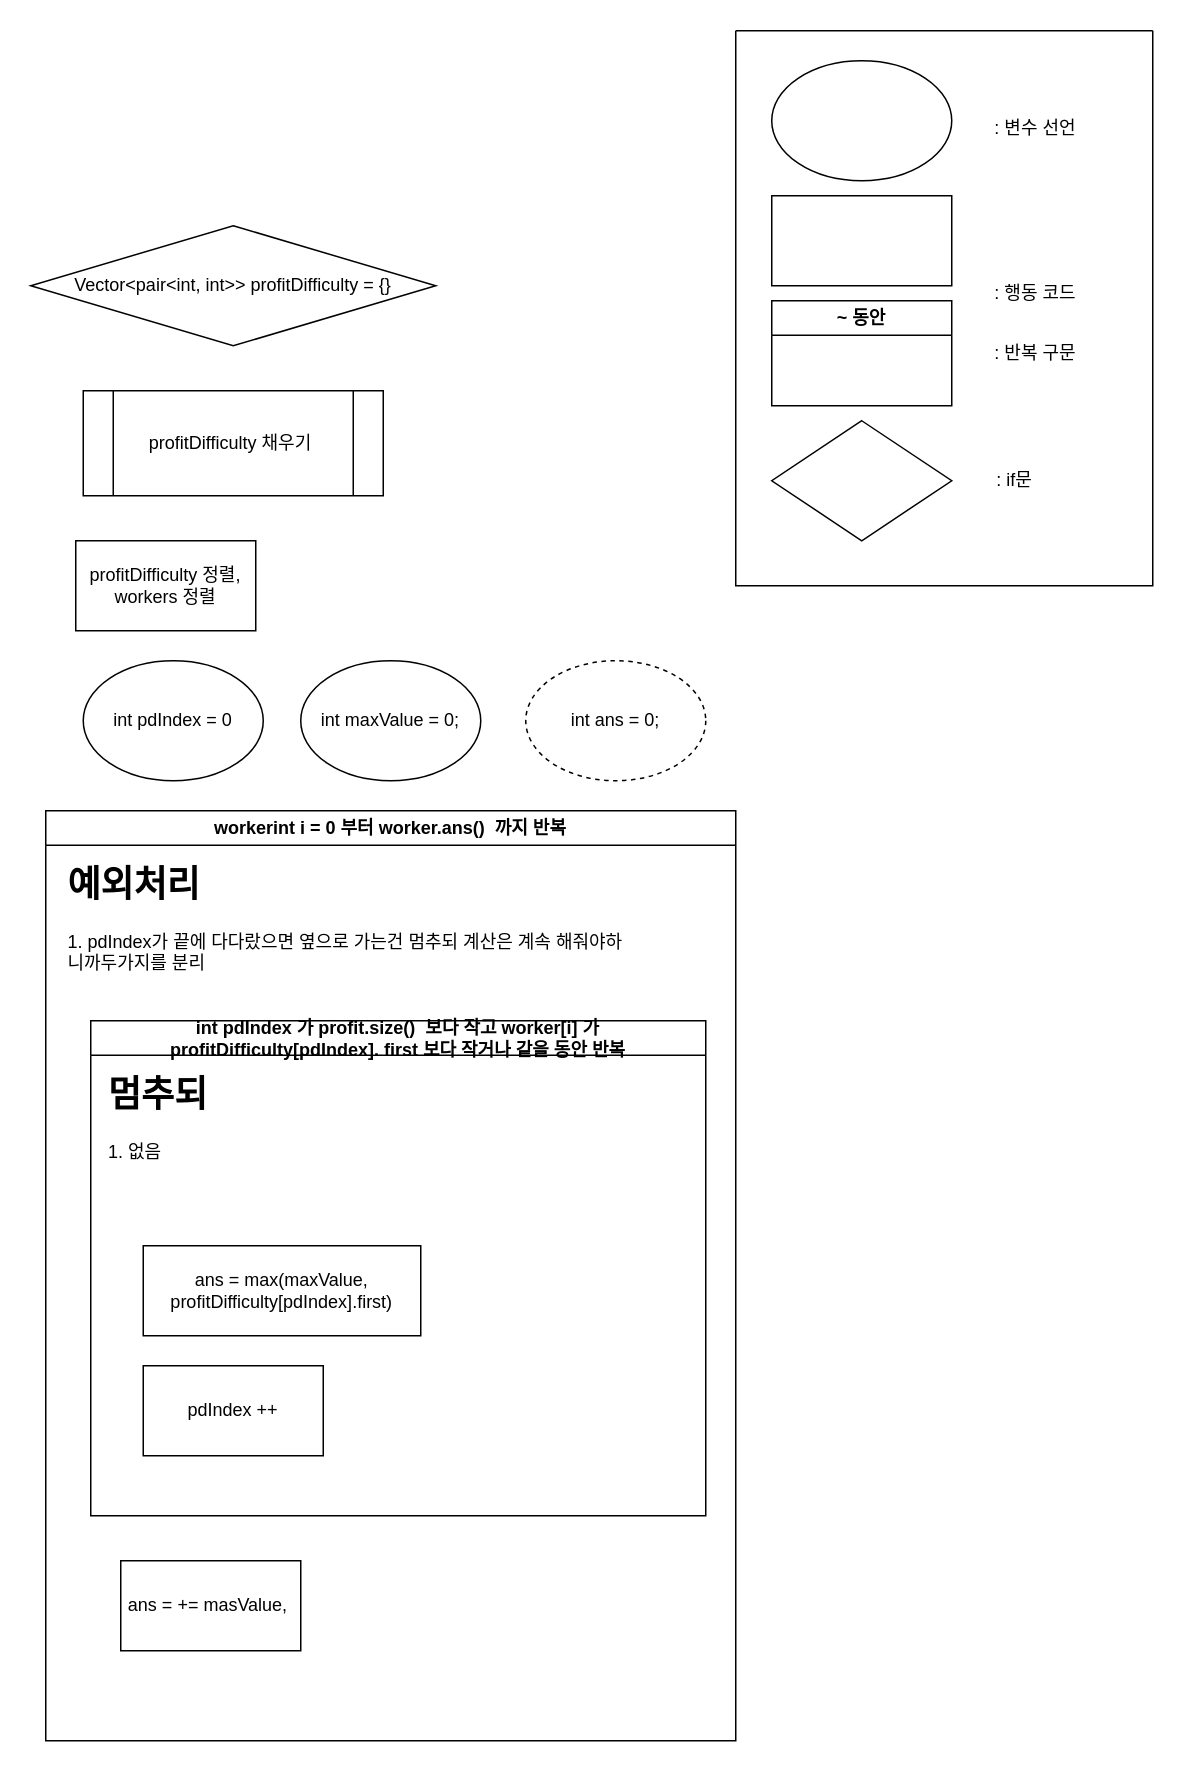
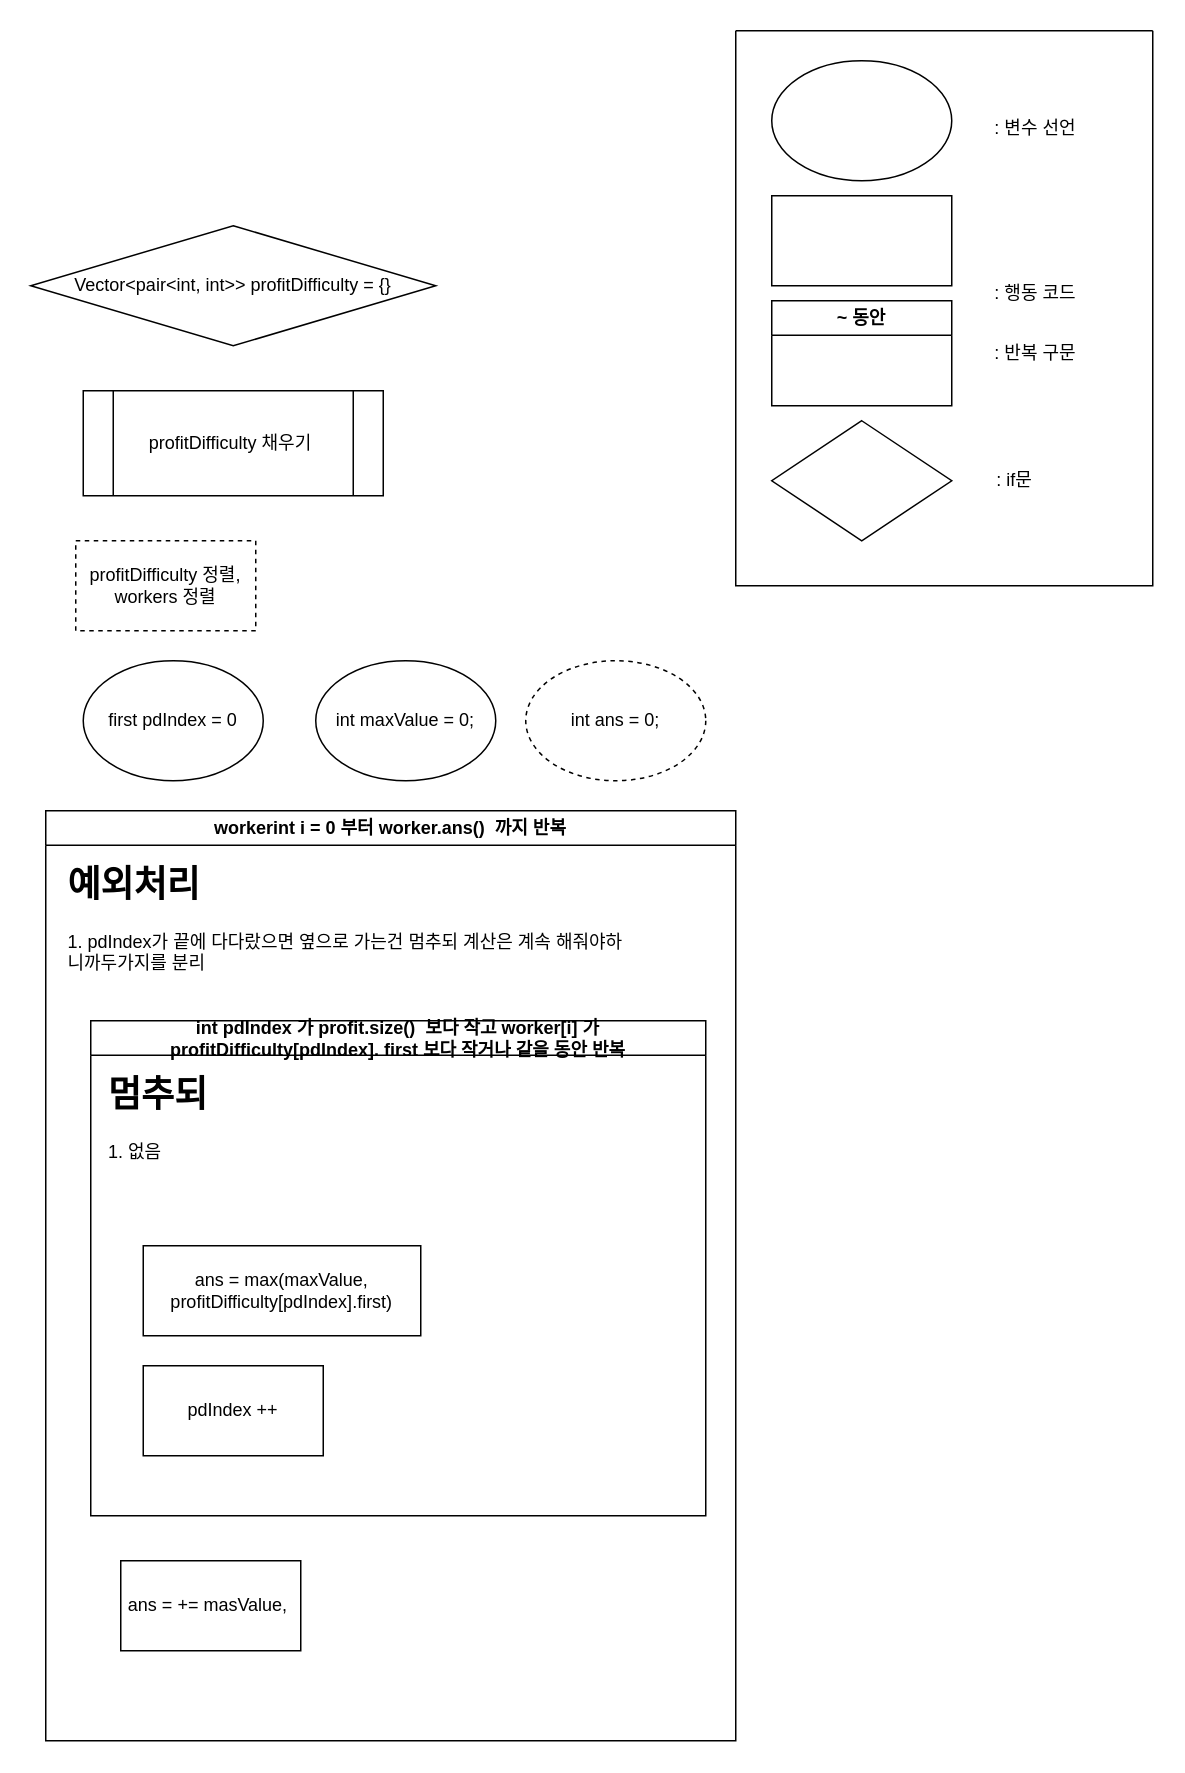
(166, 586) -> (166, 586)
(173, 721) -> (173, 721)
(391, 721) -> (406, 721)
